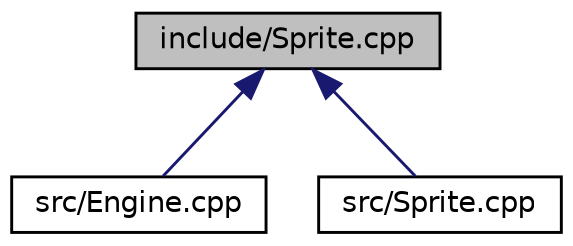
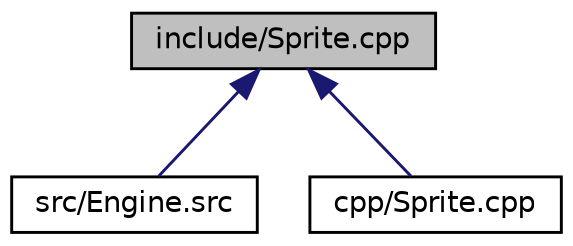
(139, 205) -> (134, 205)
(440, 205) -> (436, 205)
